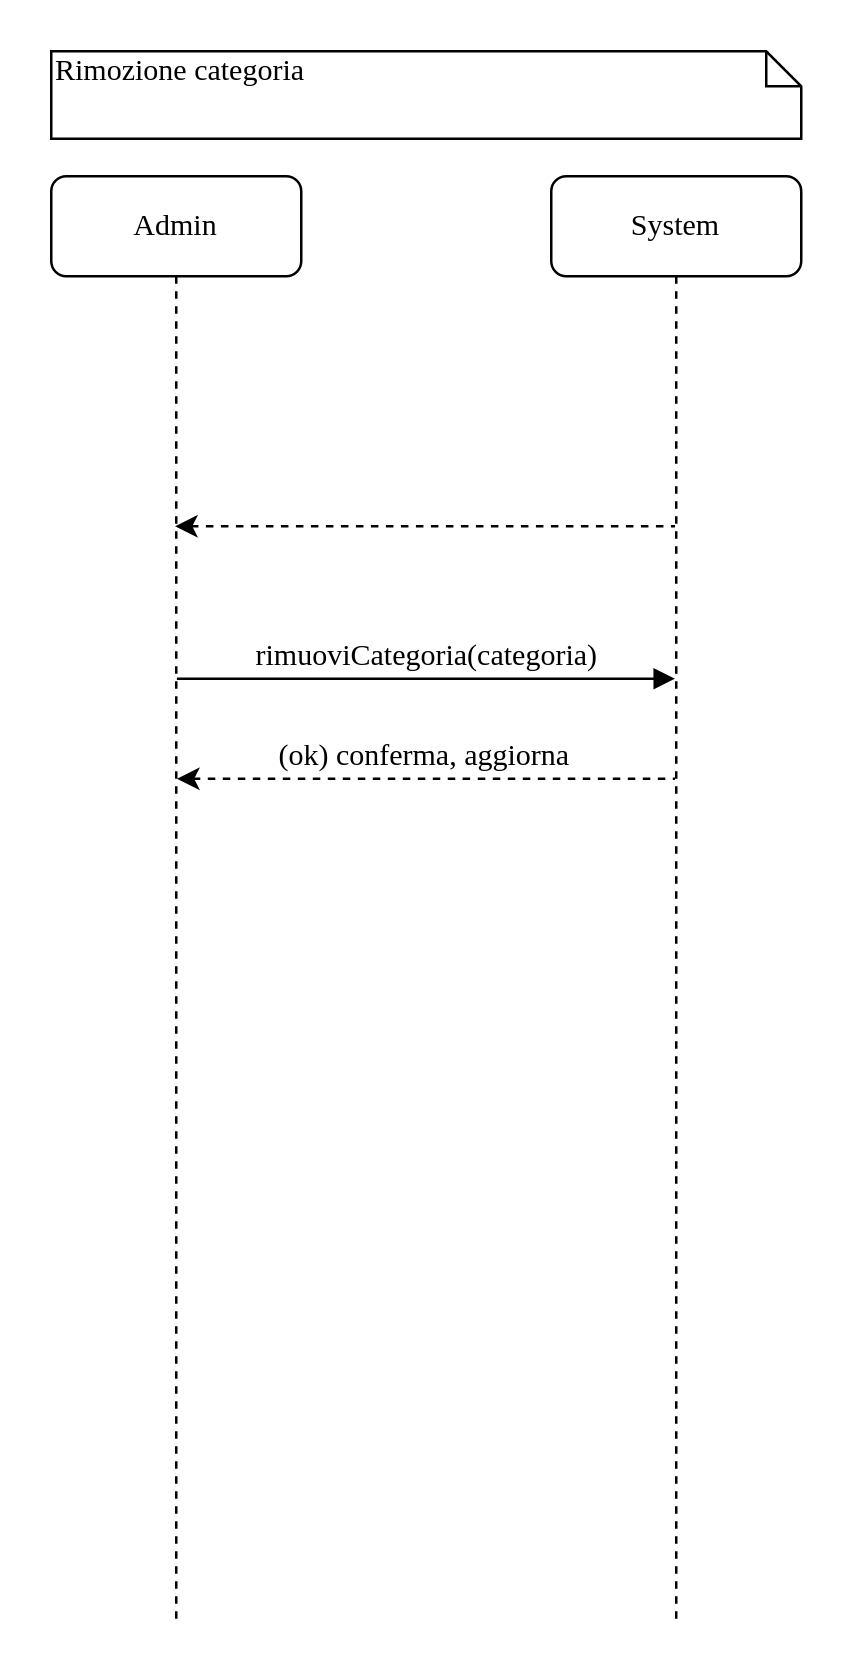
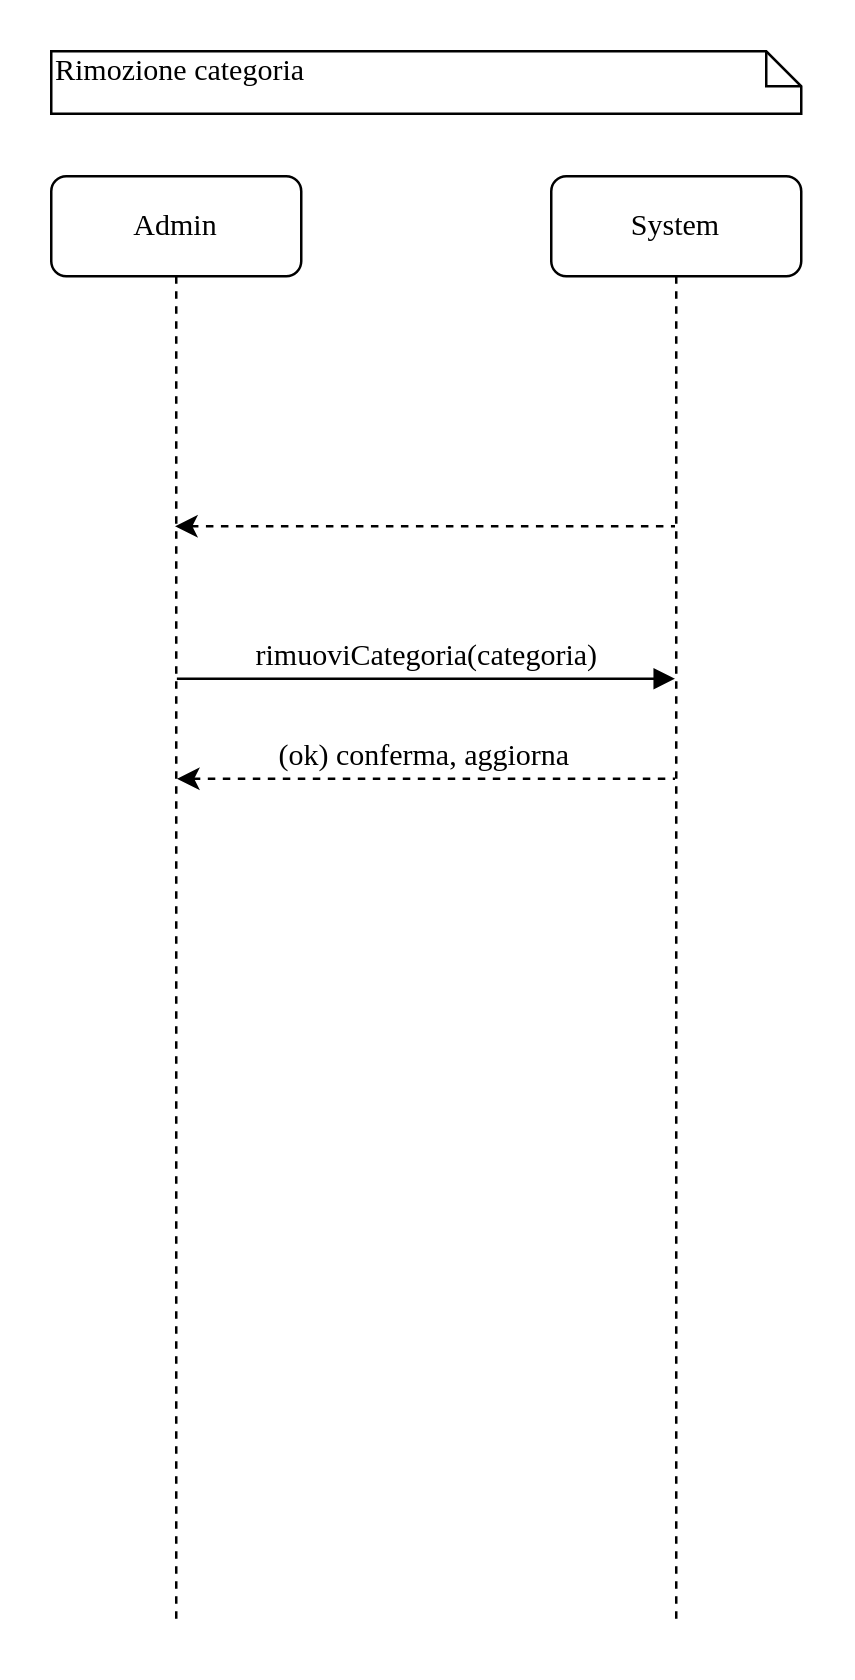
(426, 95) -> (426, 83)
